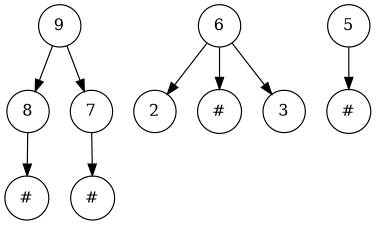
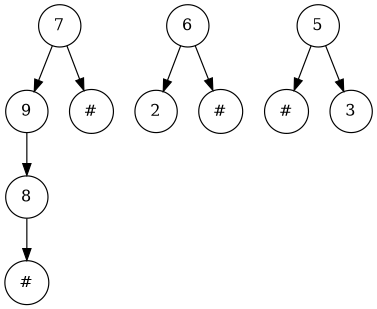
(73, 63) -> (45, 63)
(248, 64) -> (333, 63)
